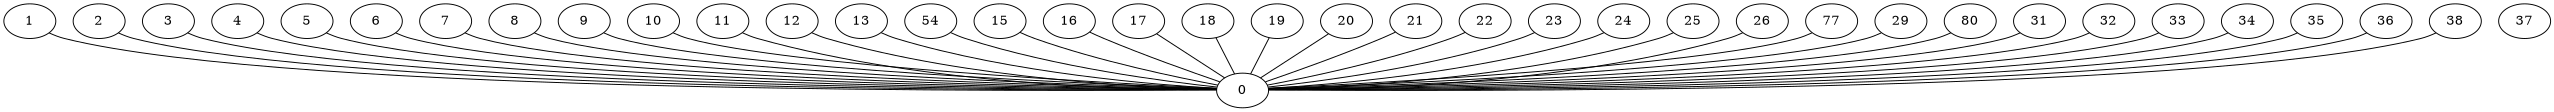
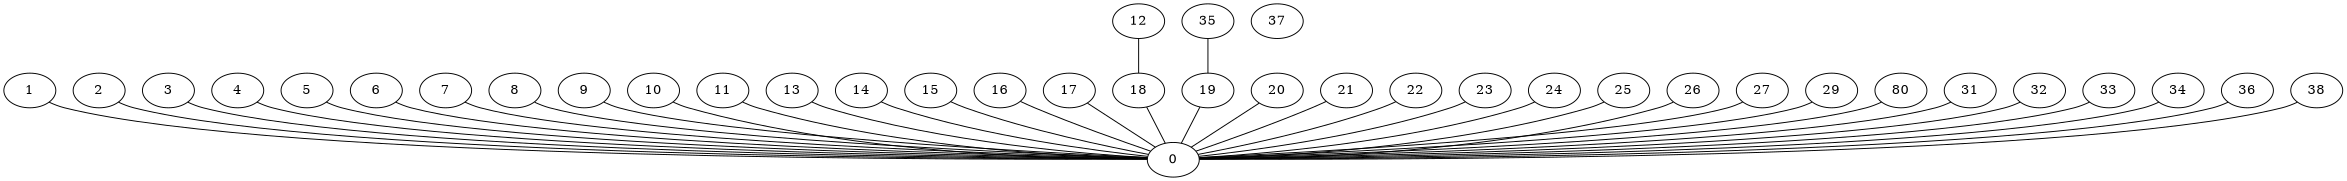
(931, 21) -> (861, 90)
(1832, 21) -> (1762, 90)
(951, 66) -> (1139, 56)
(1785, 82) -> (1208, 56)
